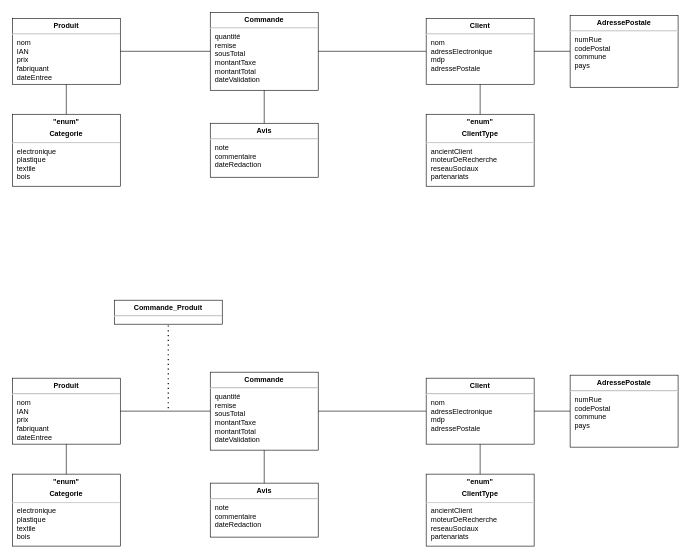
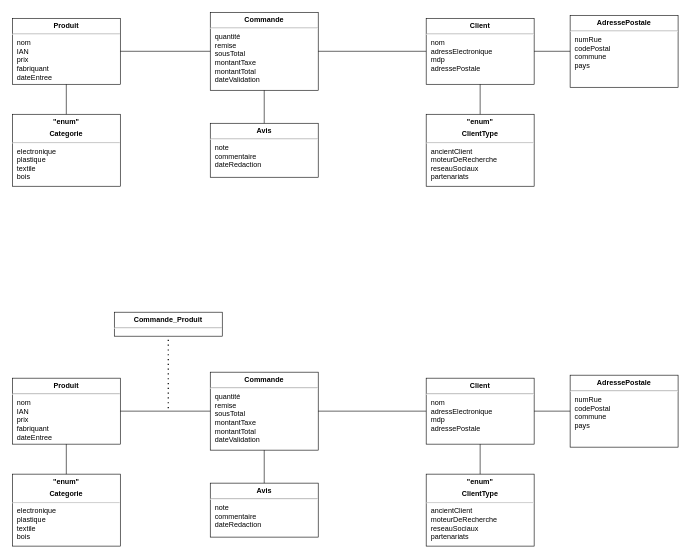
(168, 312) -> (168, 324)
